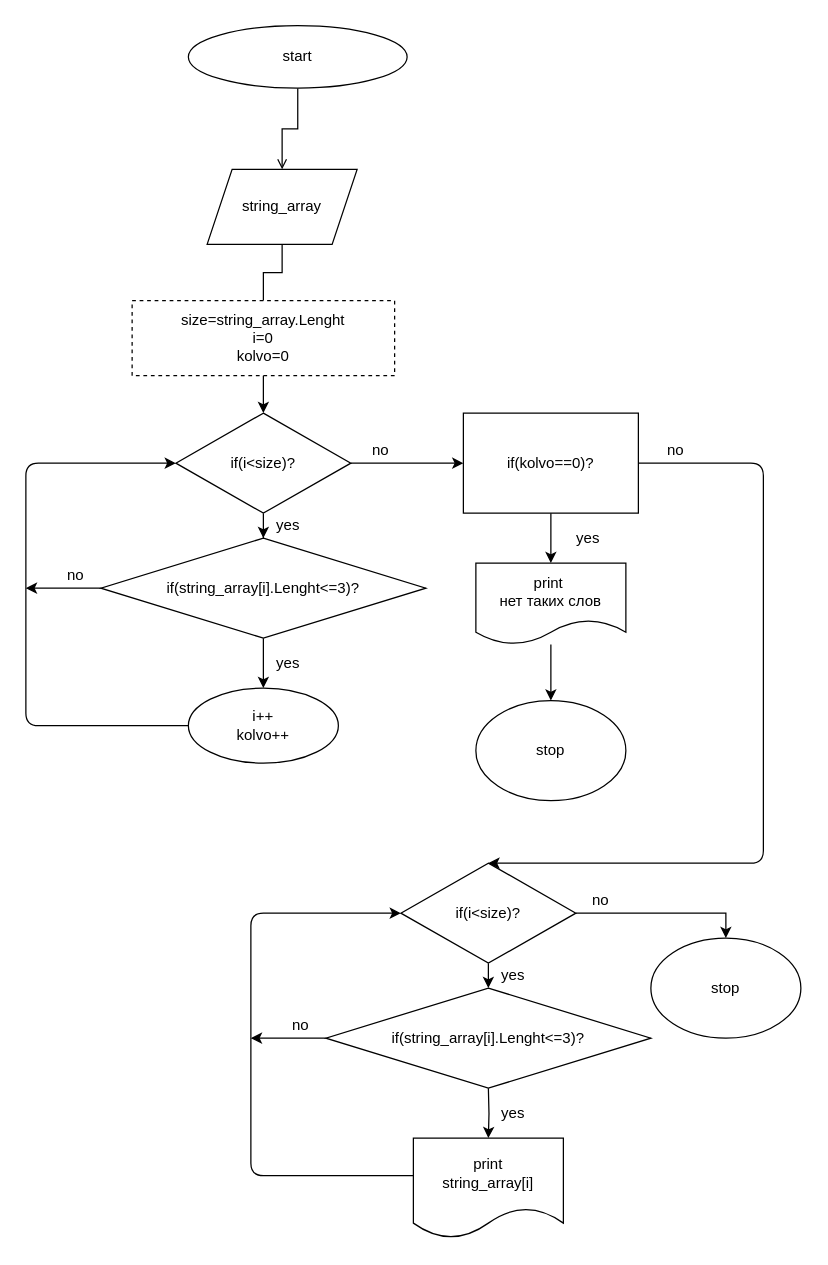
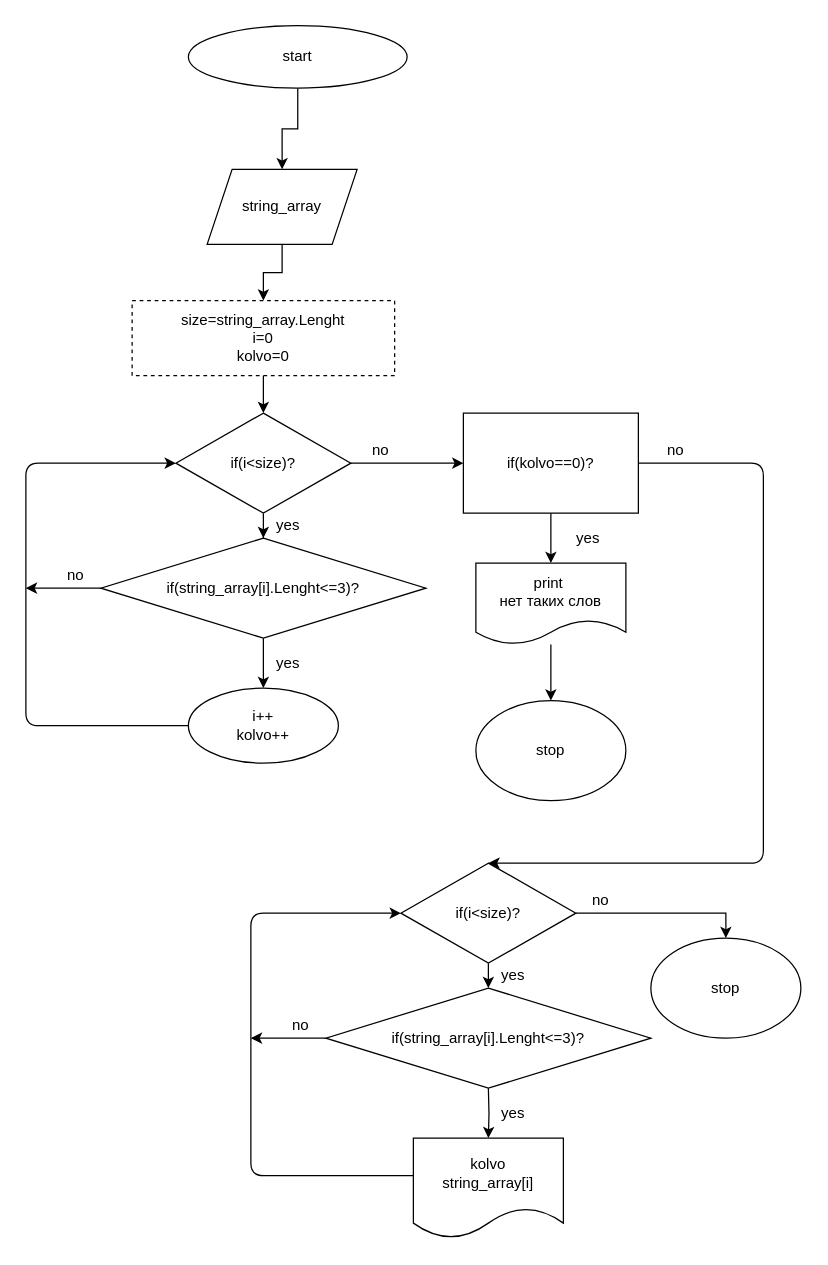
(282, 160) -> (282, 159)
(263, 294) -> (263, 291)
(488, 1173) -> (488, 1173)
